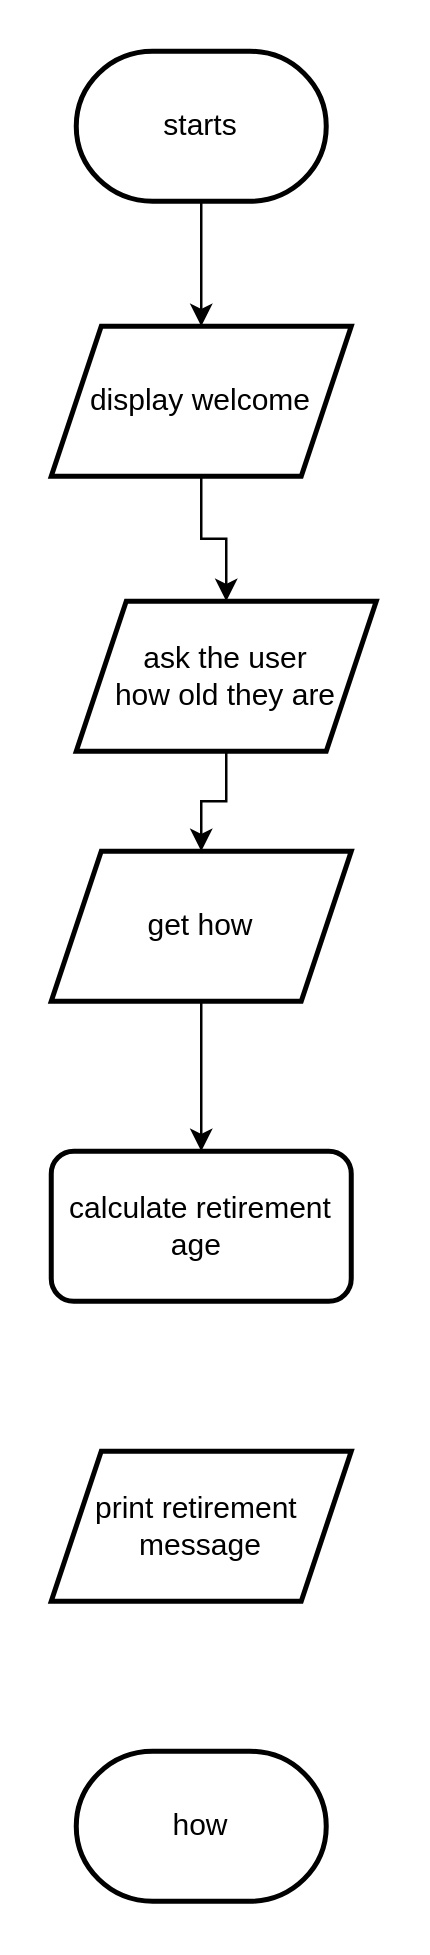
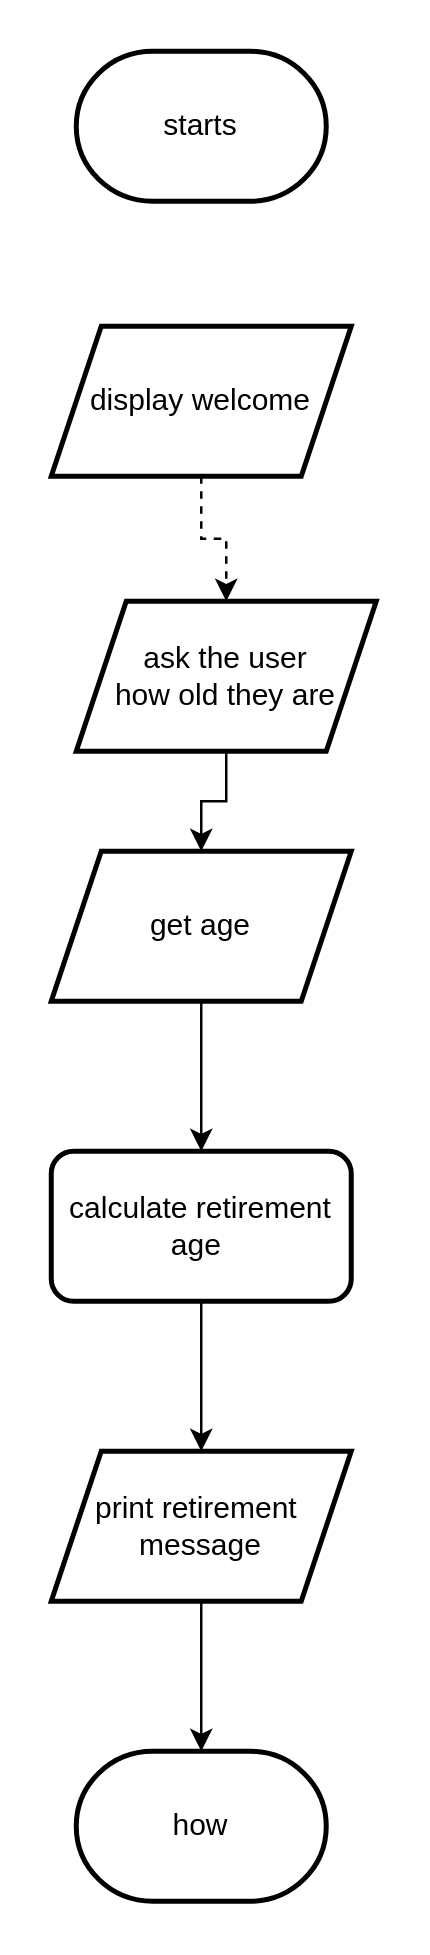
(201, 256) -> none
(208, 539) -> (208, 539)
(201, 926) -> (201, 926)
none -> (201, 1368)
none -> (201, 1668)
